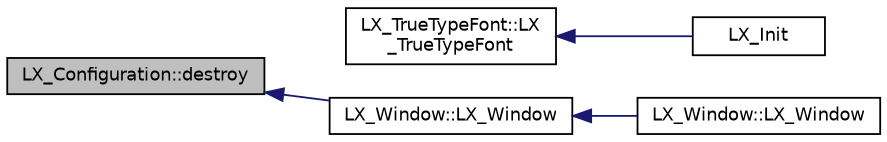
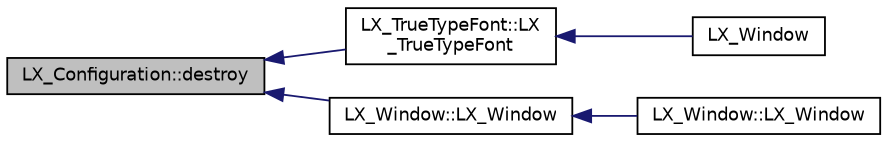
(759, 36) -> (759, 36)
none -> (315, 53)
